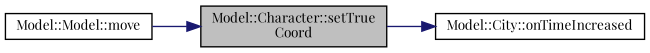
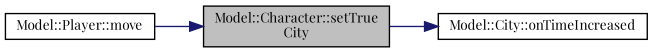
(79, 26) -> (80, 26)
(294, 26) -> (296, 26)
